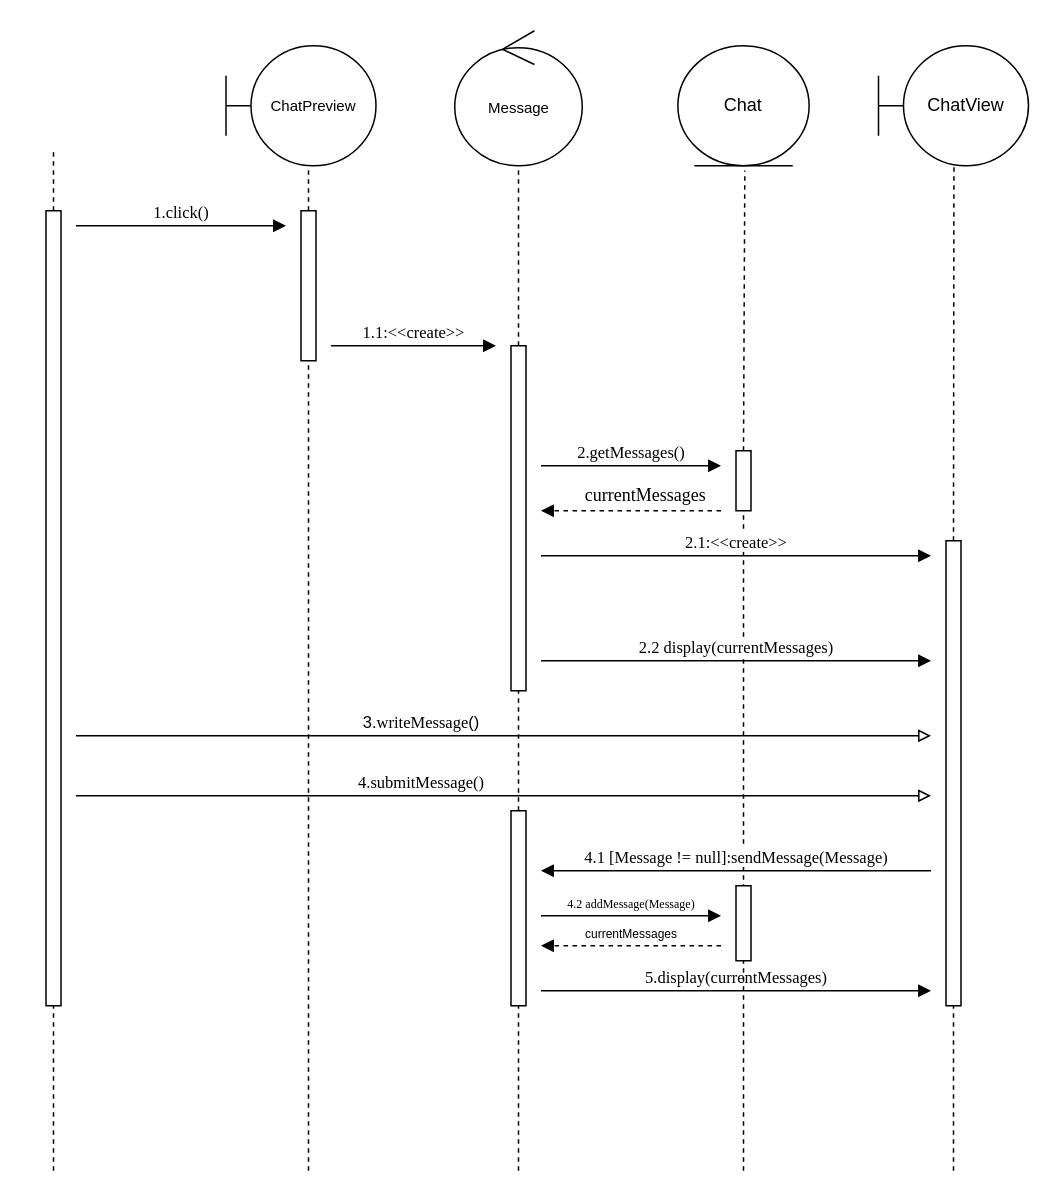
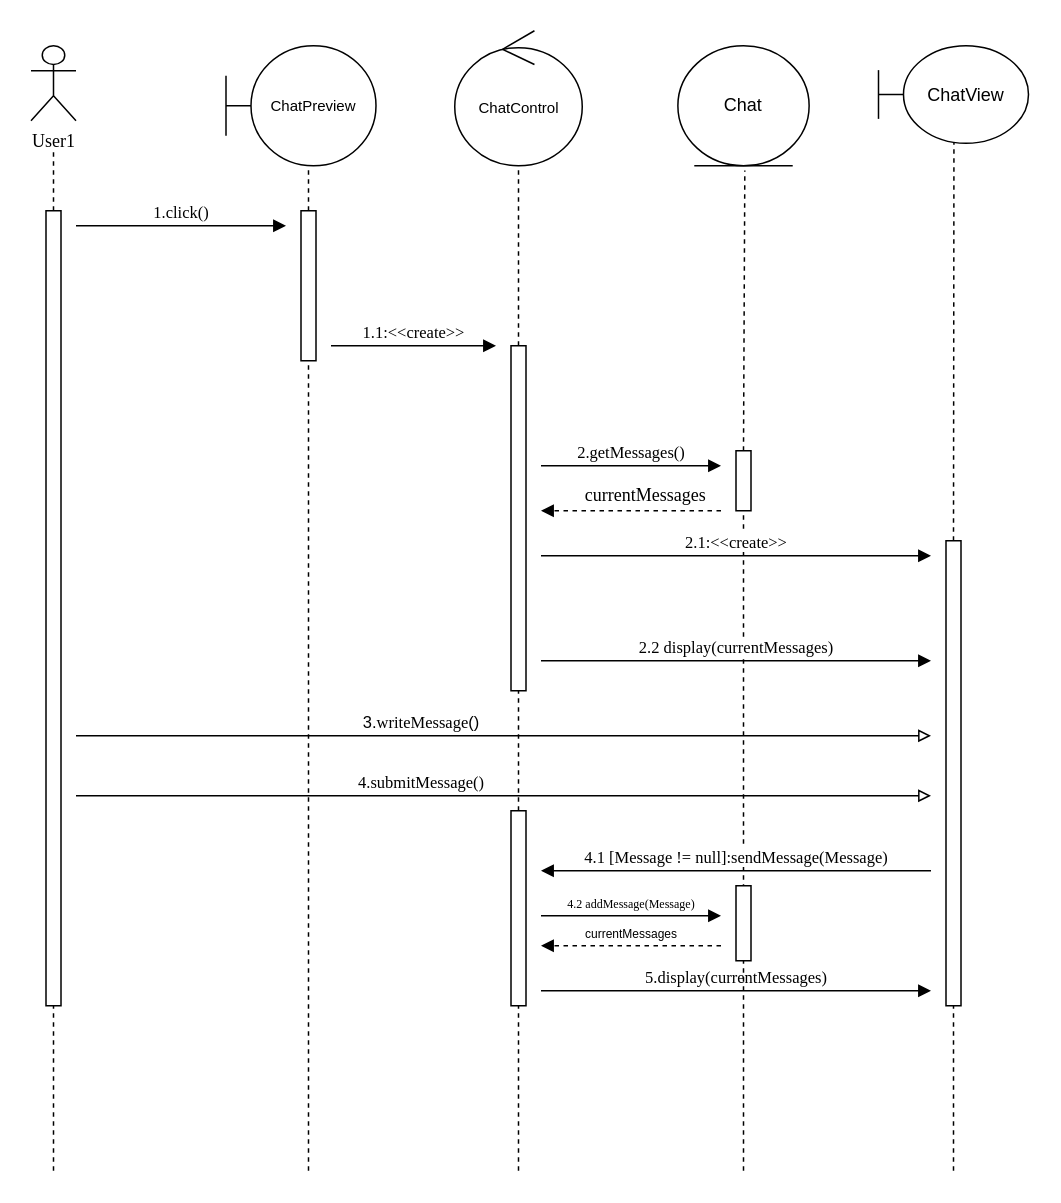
none -> (53, 83)
(953, 106) -> (953, 95)
(519, 107) -> (519, 107)
